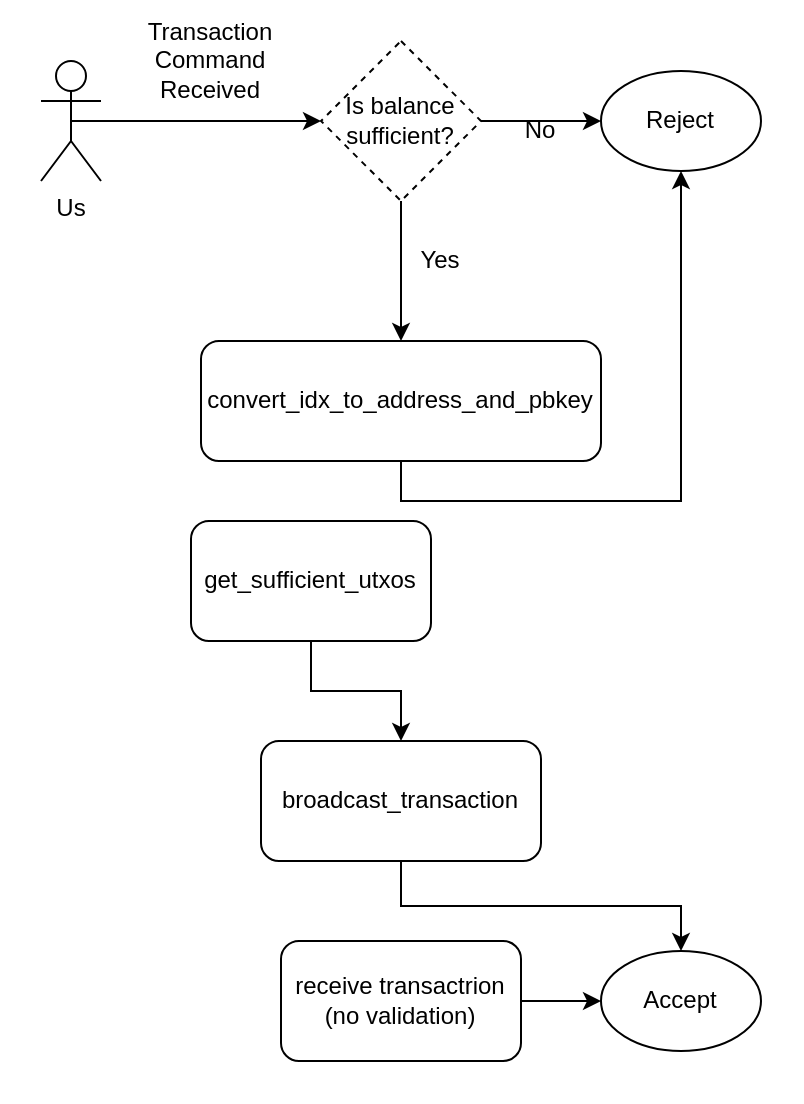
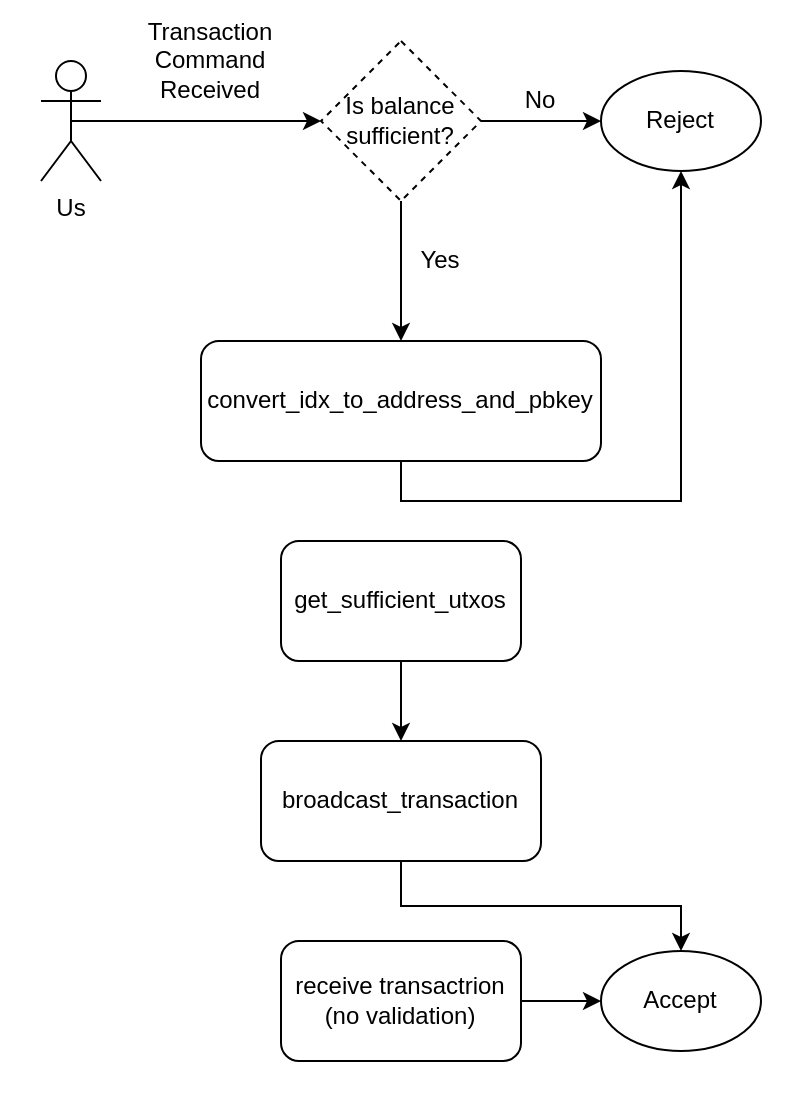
(541, 131) -> (541, 101)
(311, 581) -> (401, 601)
